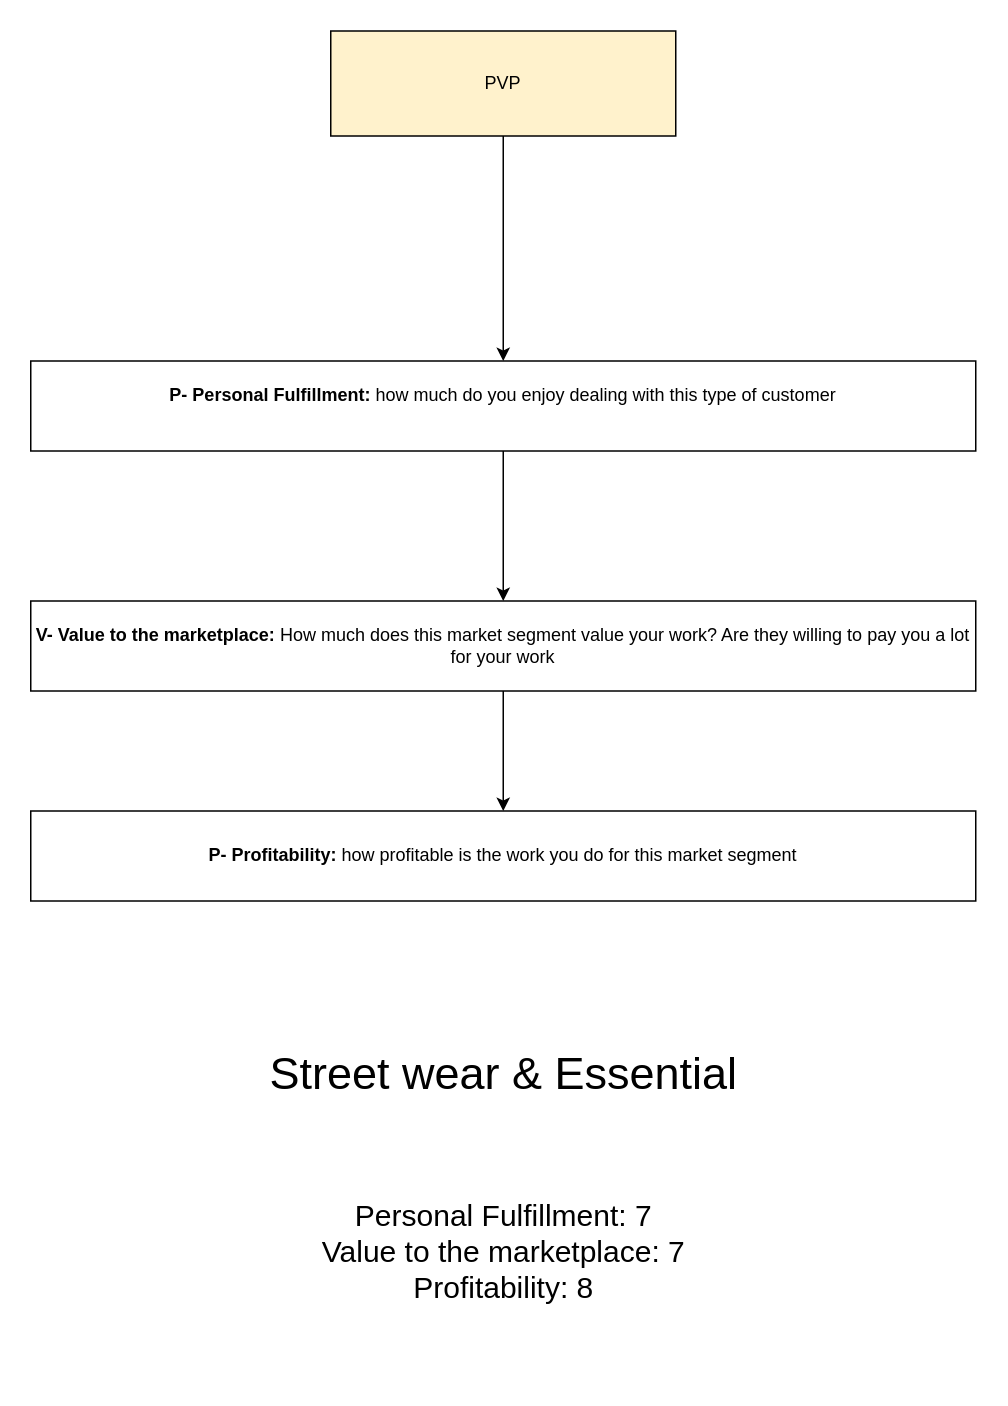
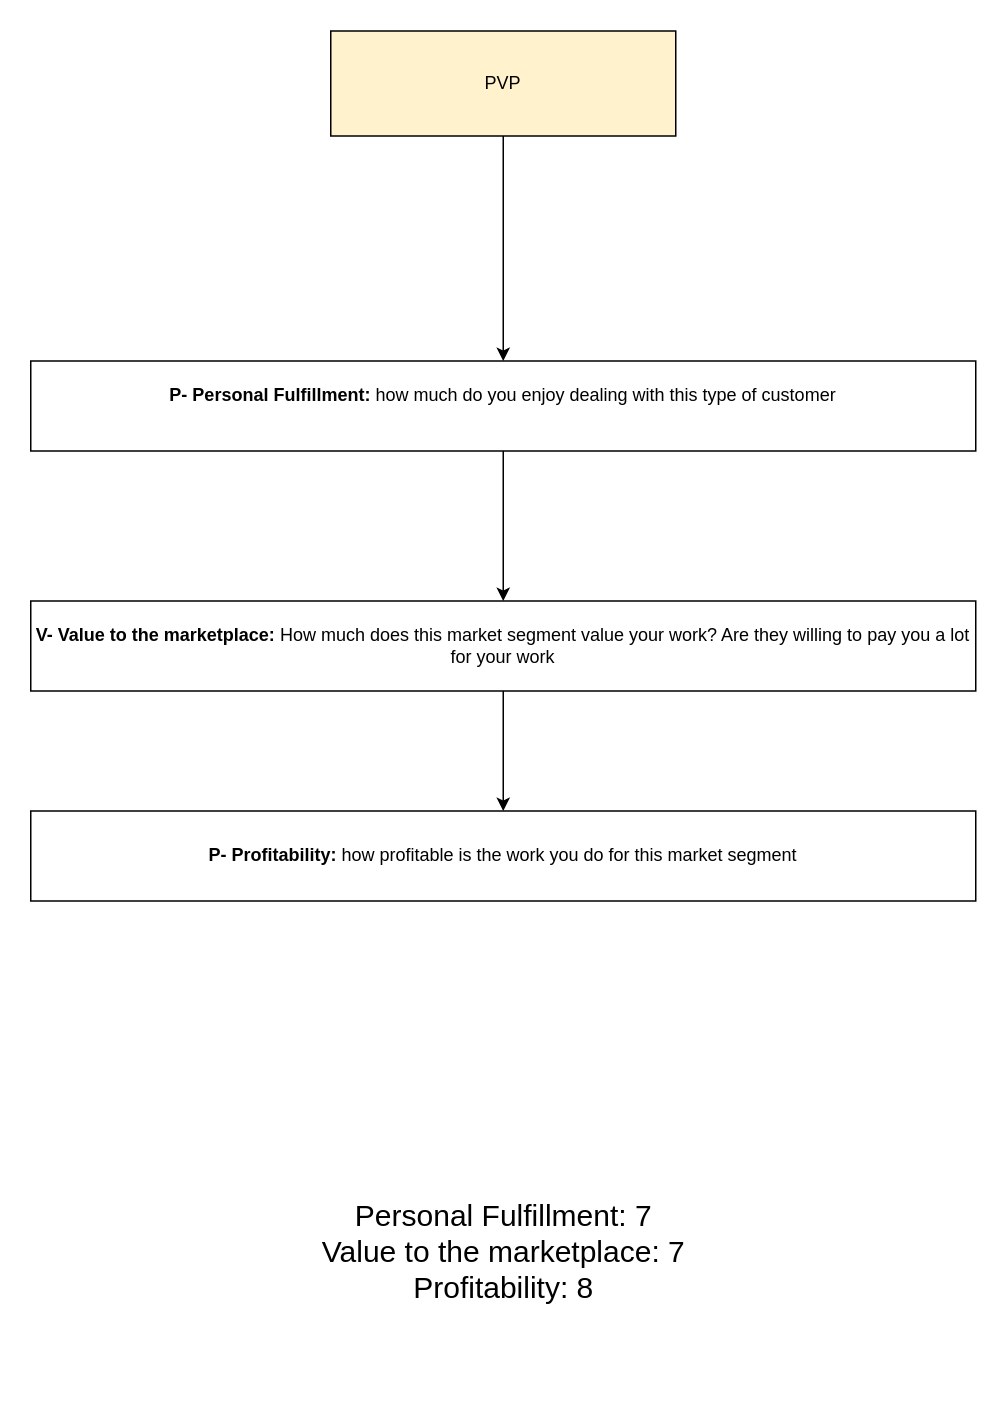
(503, 1073) -> none
